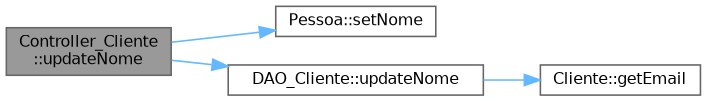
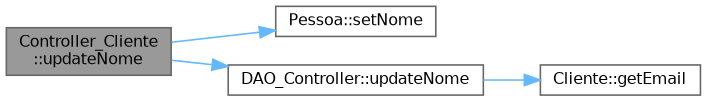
(356, 80) -> (356, 80)
